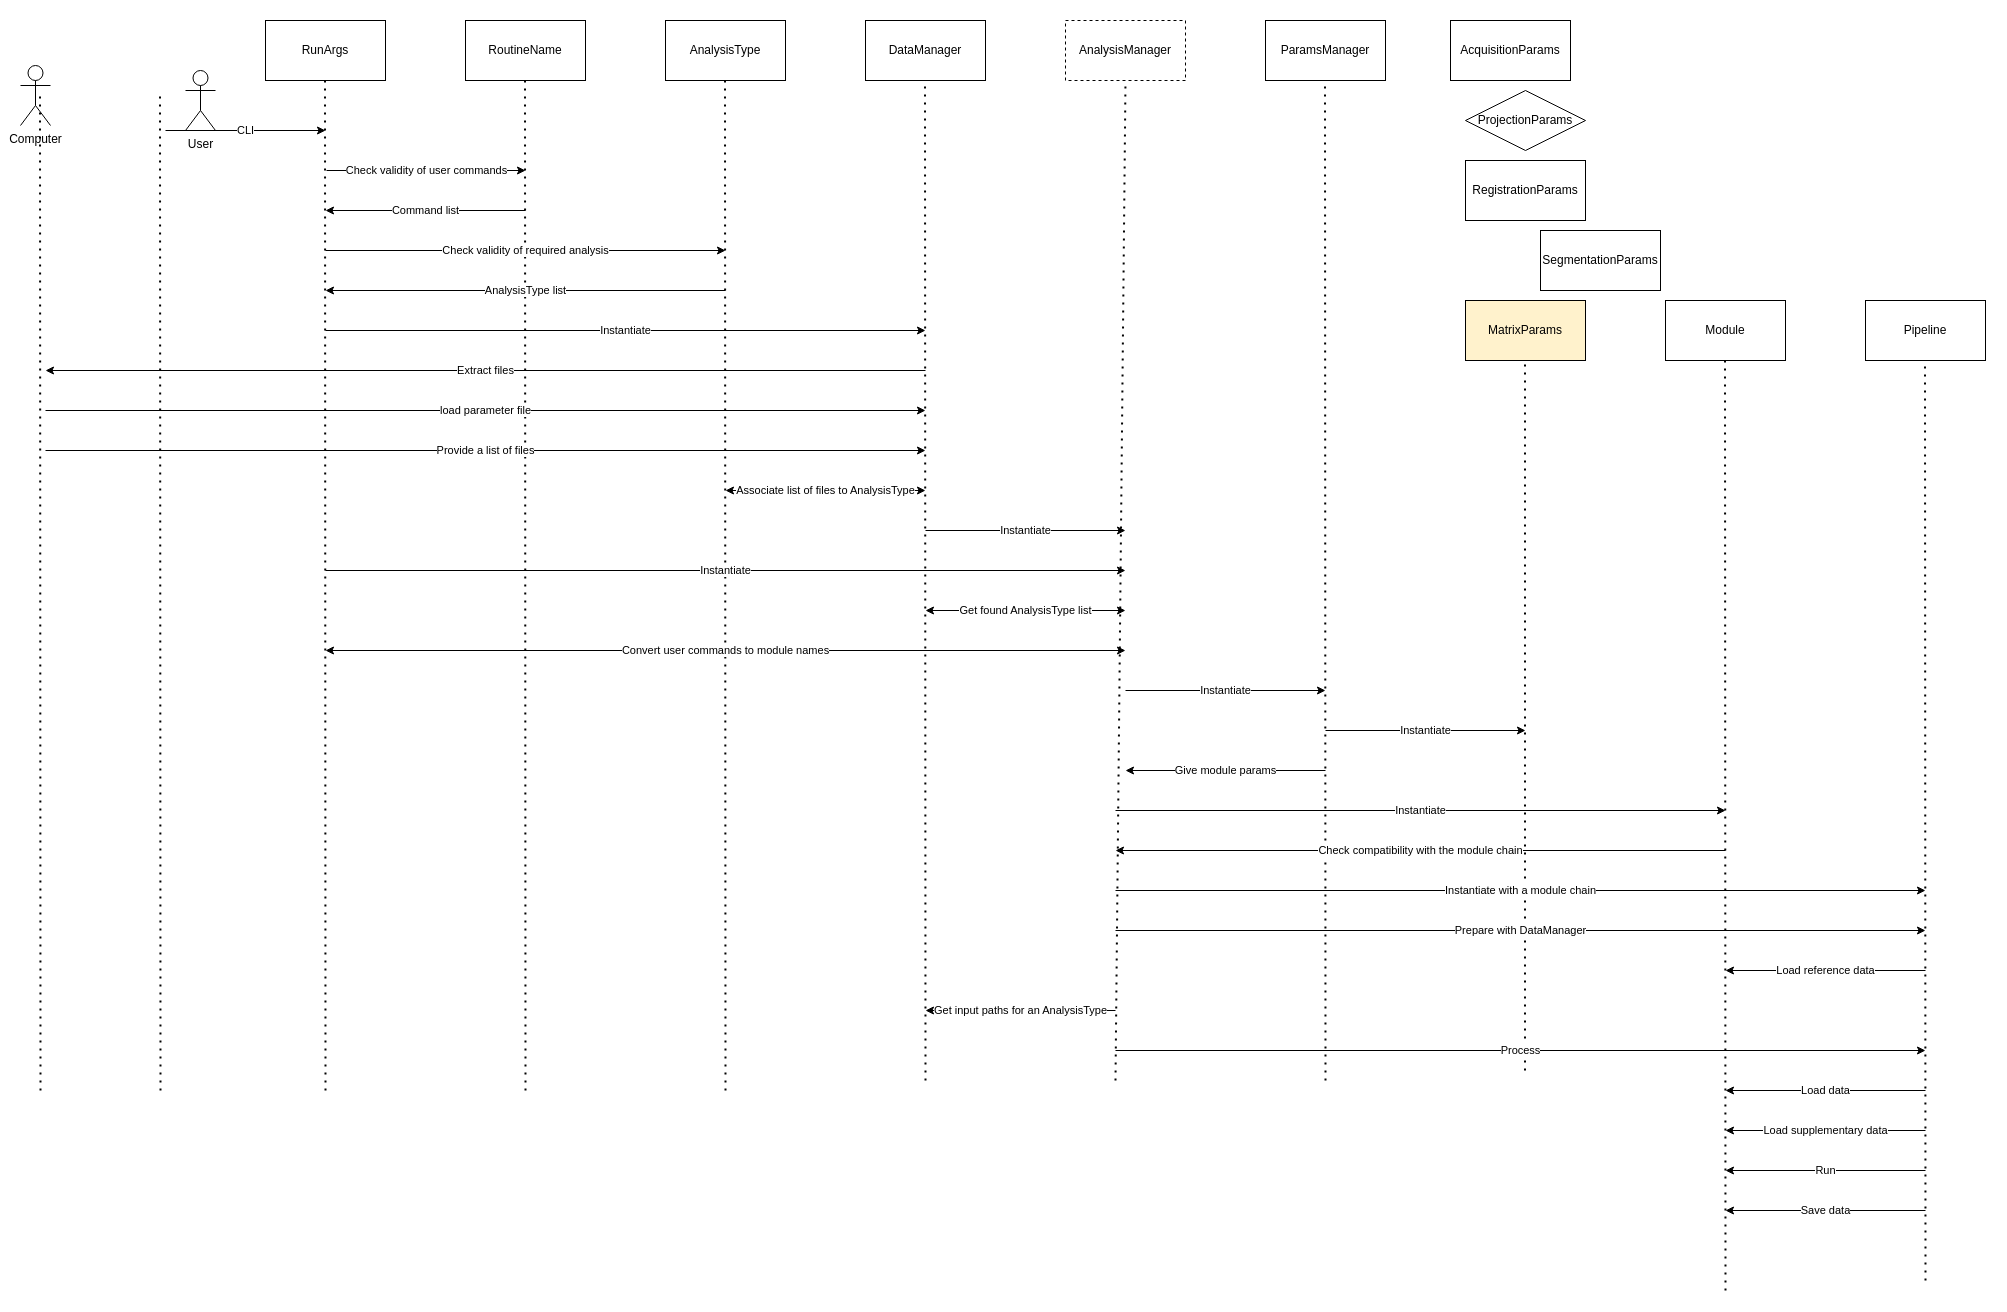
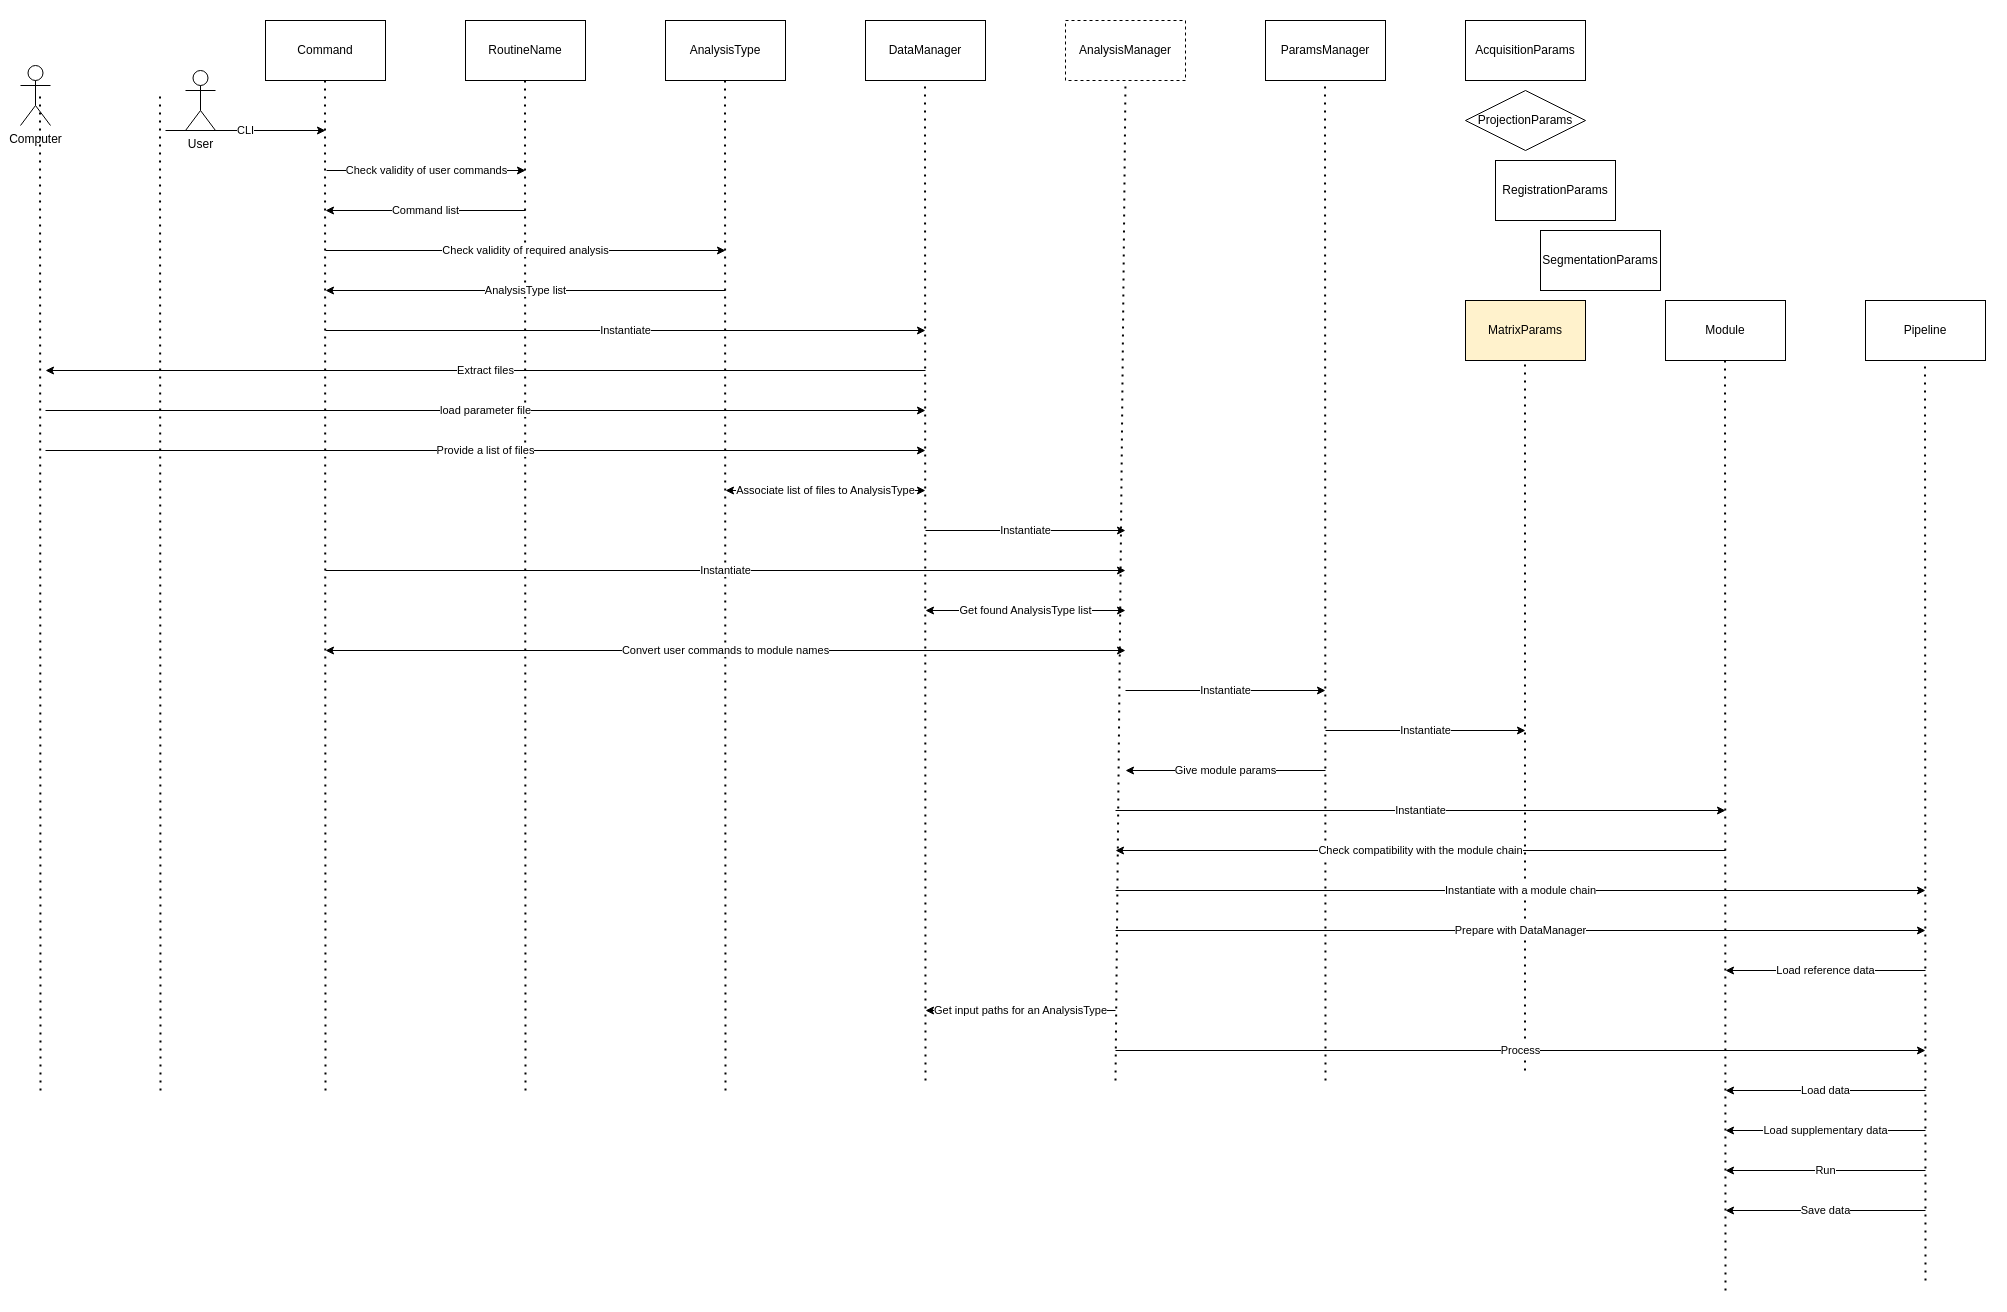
(326, 51) -> (326, 51)
(1511, 51) -> (1526, 51)
(1526, 191) -> (1556, 191)
